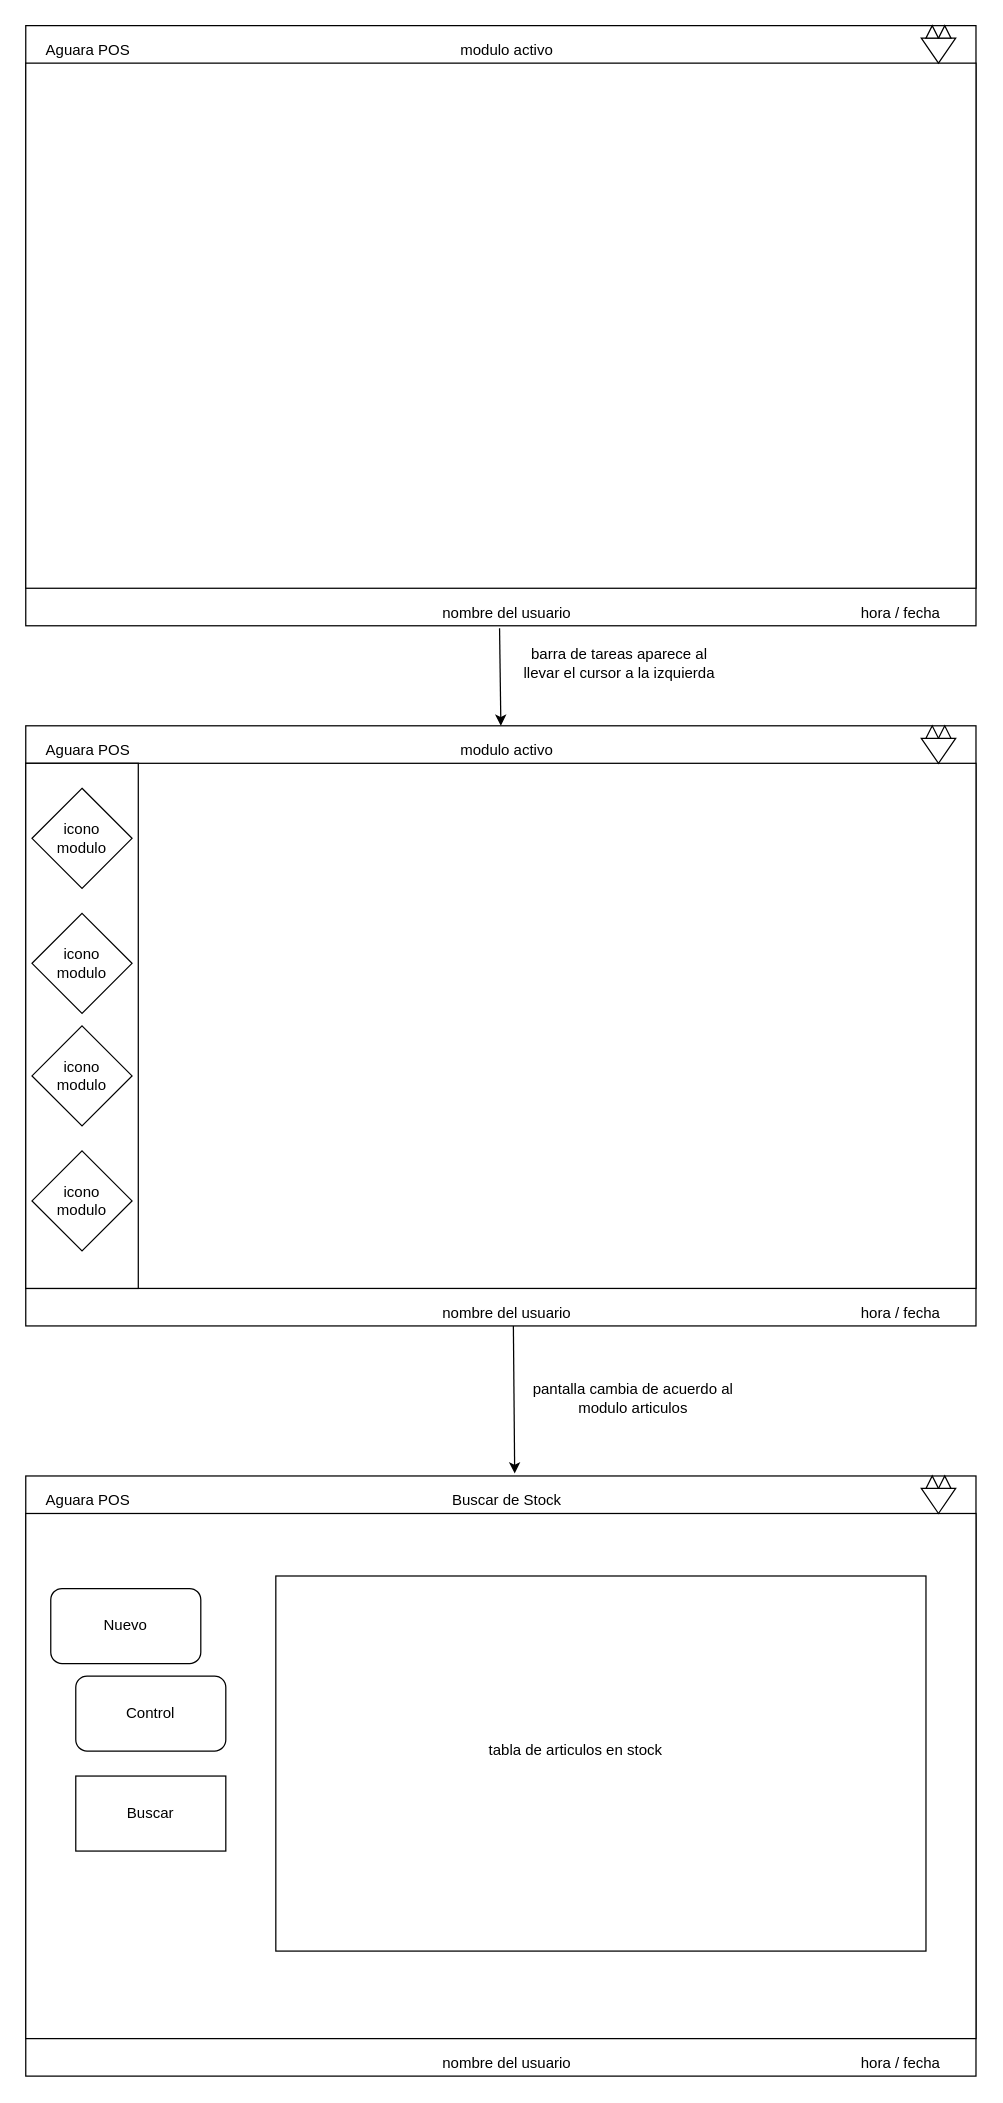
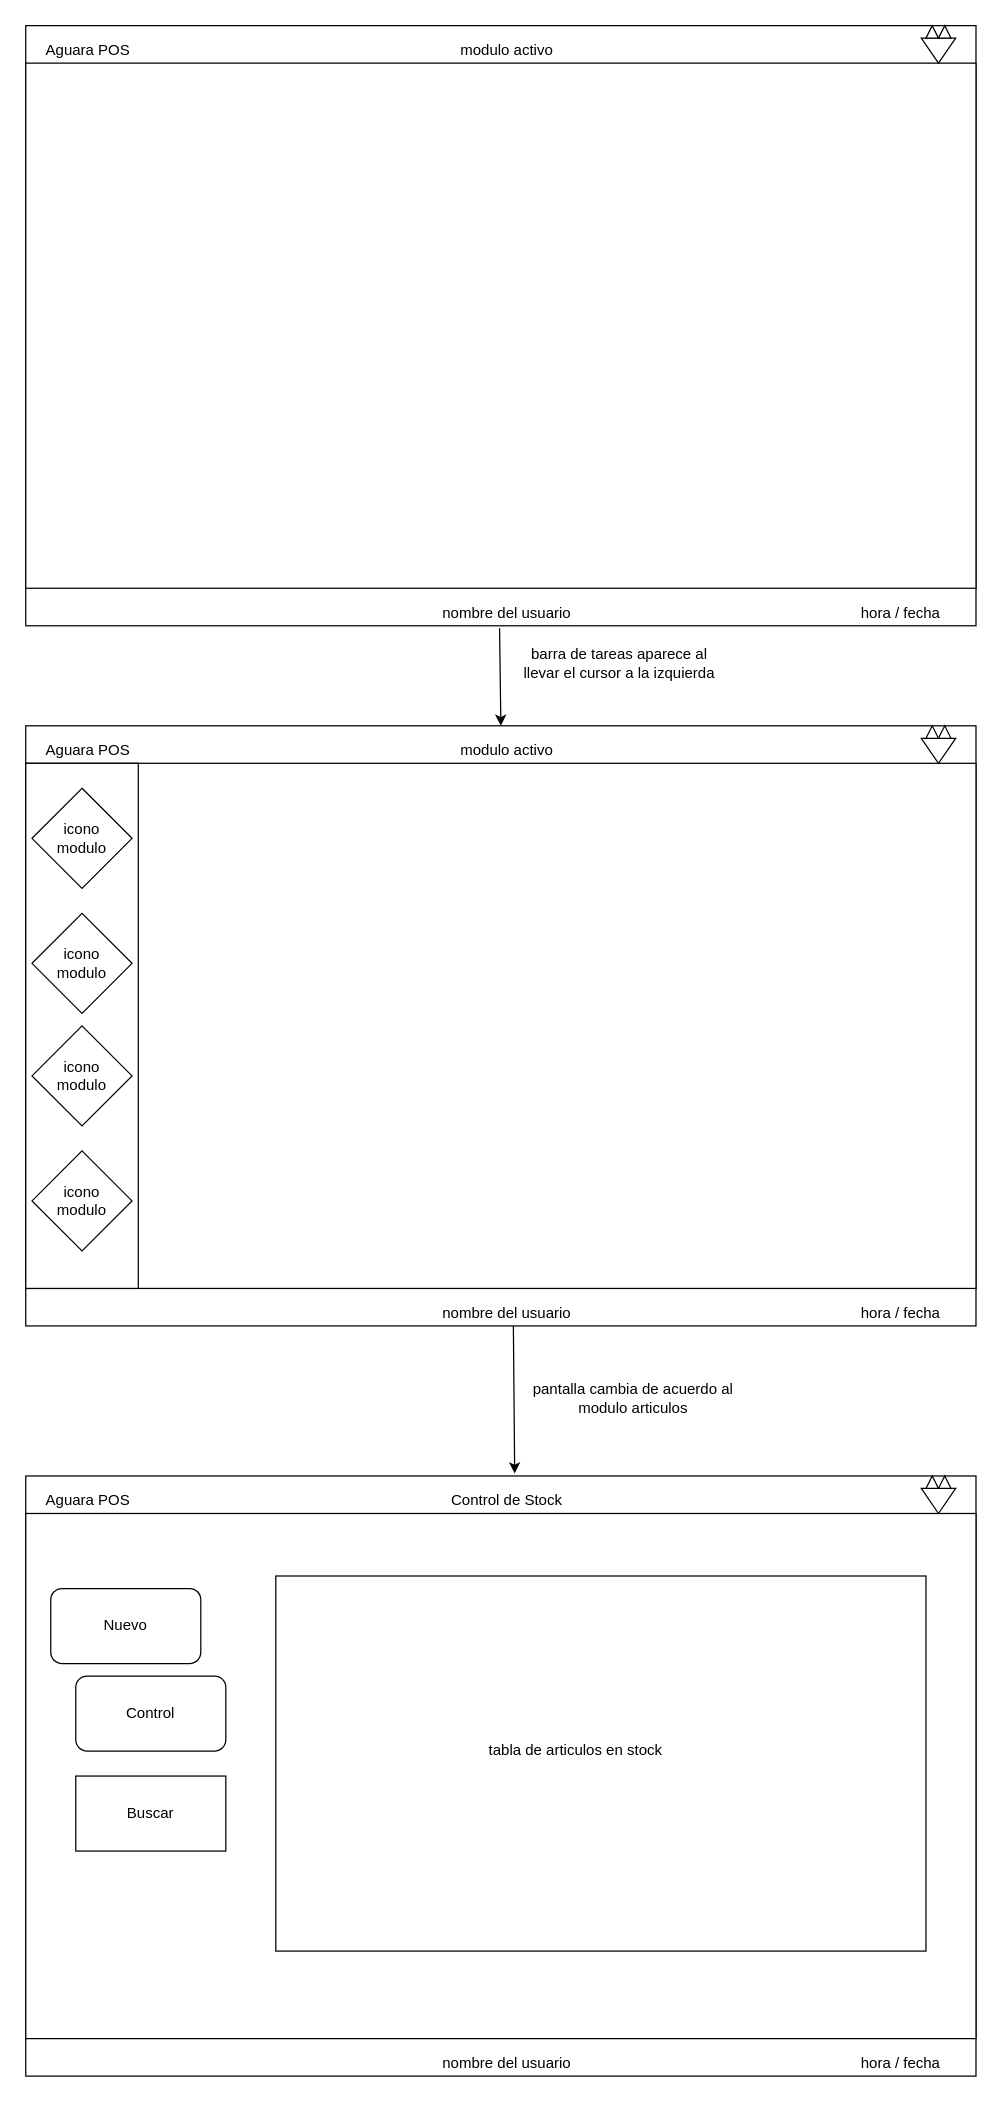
(507, 1501) -> (507, 1501)
